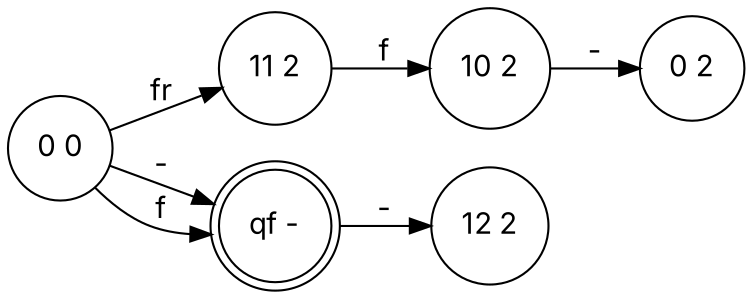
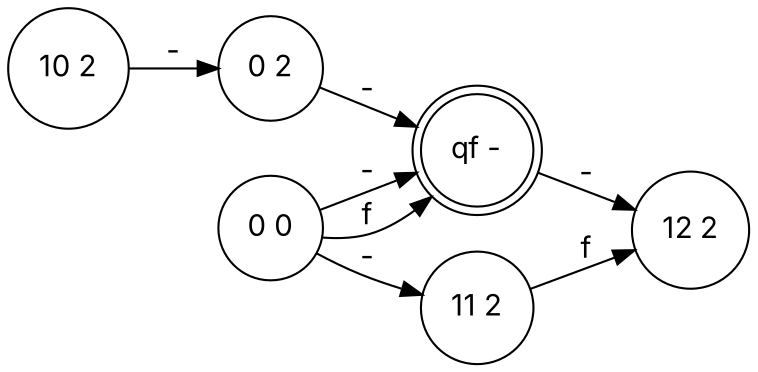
(370, 68) -> (572, 273)
(161, 93) -> (368, 259)
none -> (359, 103)
